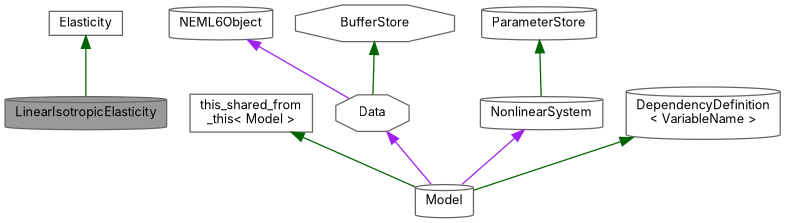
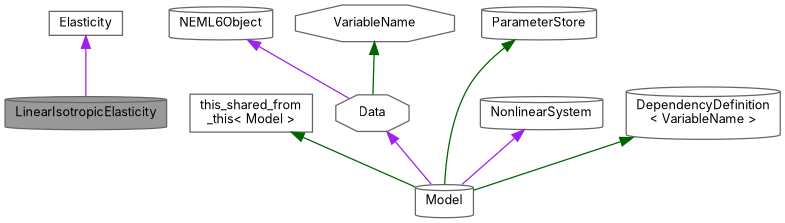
(375, 23) -> (375, 23)
(86, 73) -> (86, 73)
(541, 75) -> (459, 109)
